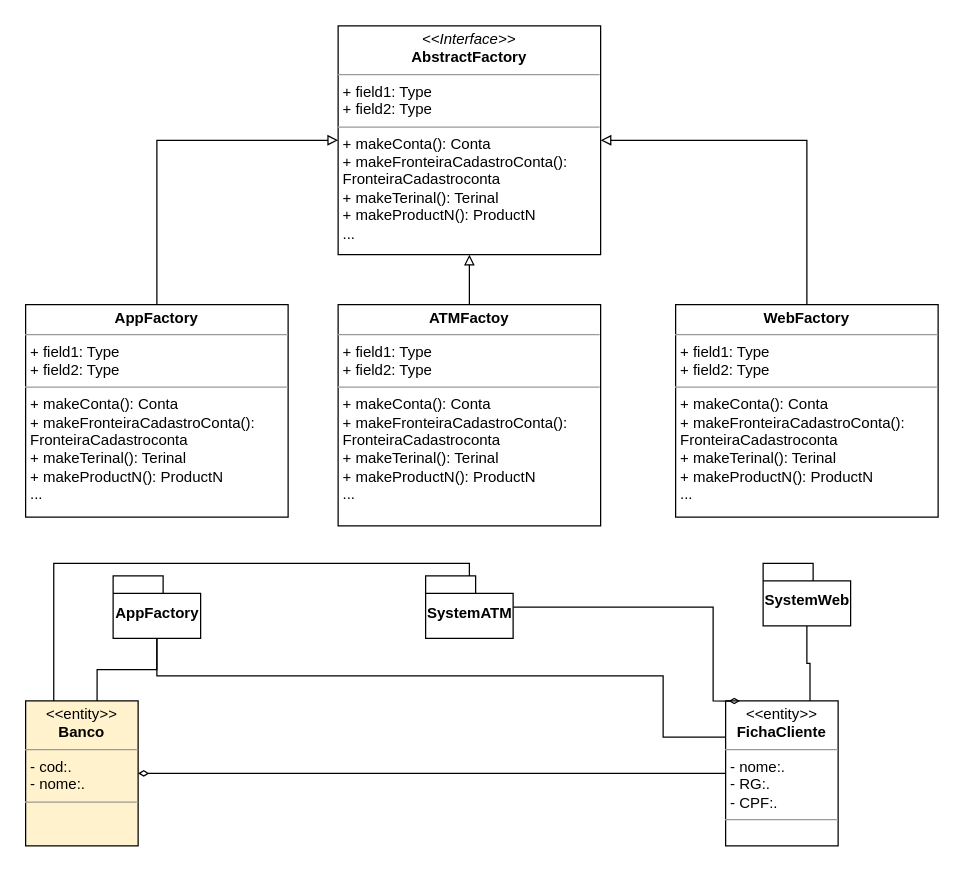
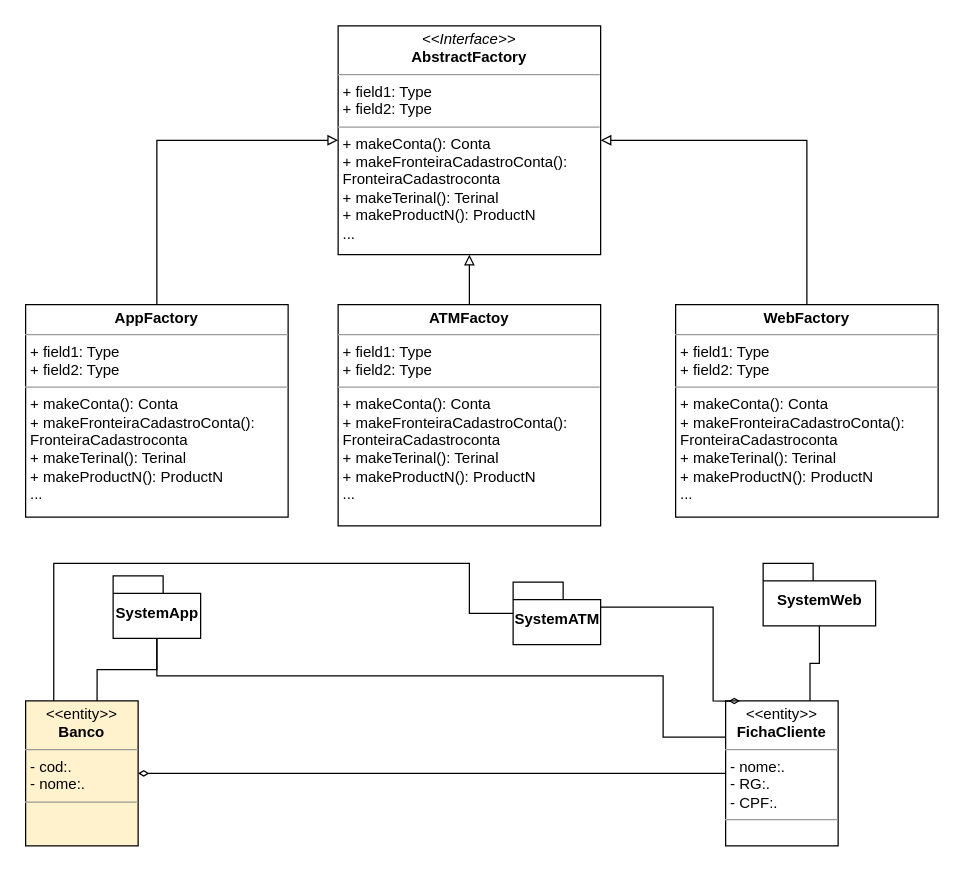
(807, 594) -> (819, 594)
(469, 607) -> (557, 613)
(158, 613) -> (158, 613)
